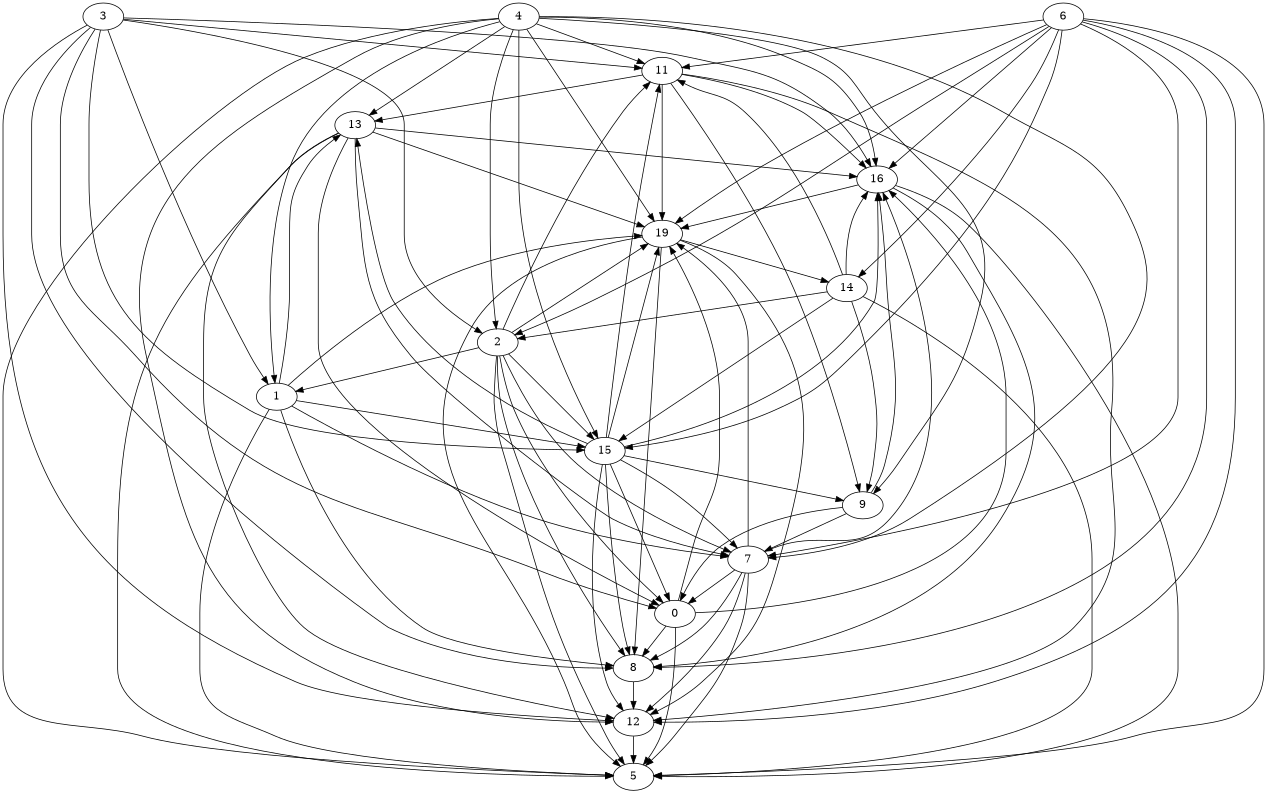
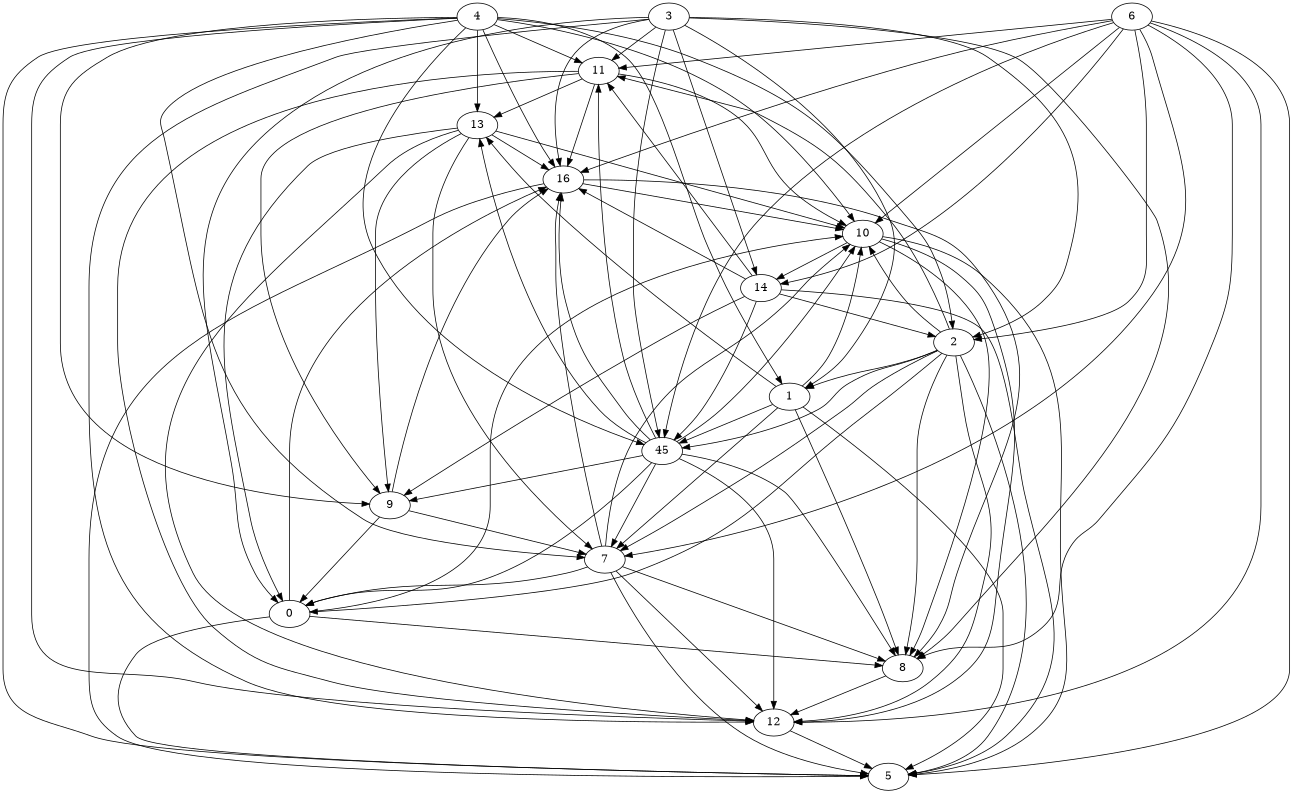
none -> (714, 149)
(662, 234) -> (863, 234)
(605, 451) -> (662, 451)
none -> (984, 581)
(118, 622) -> (376, 280)
